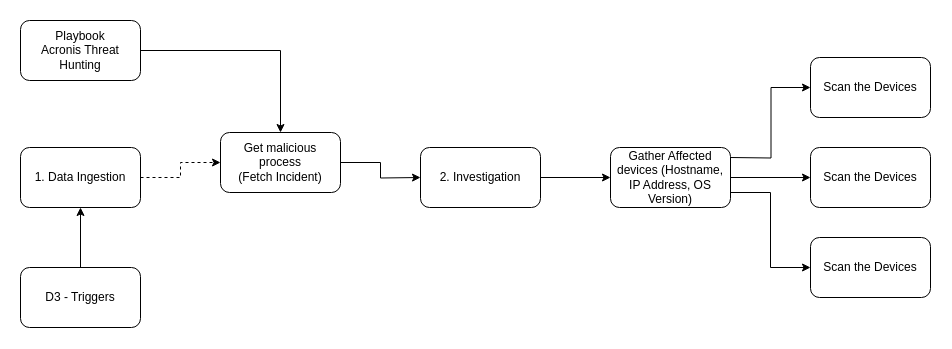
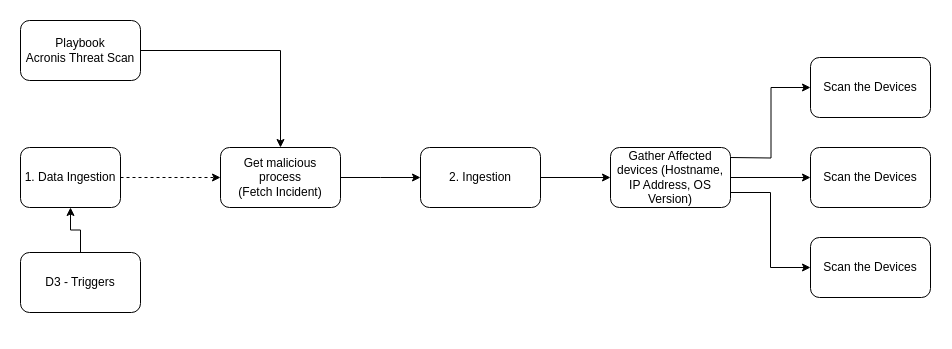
(81, 51) -> (81, 51)
(281, 163) -> (281, 178)
(81, 178) -> (71, 178)
(481, 178) -> (481, 178)
(81, 298) -> (81, 283)
